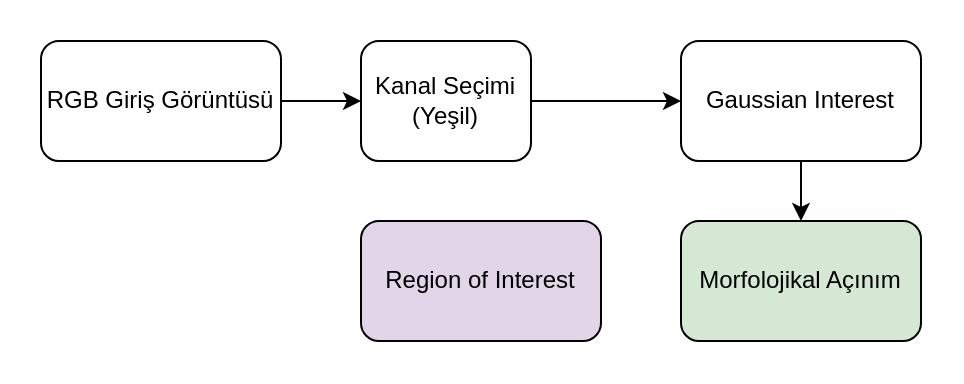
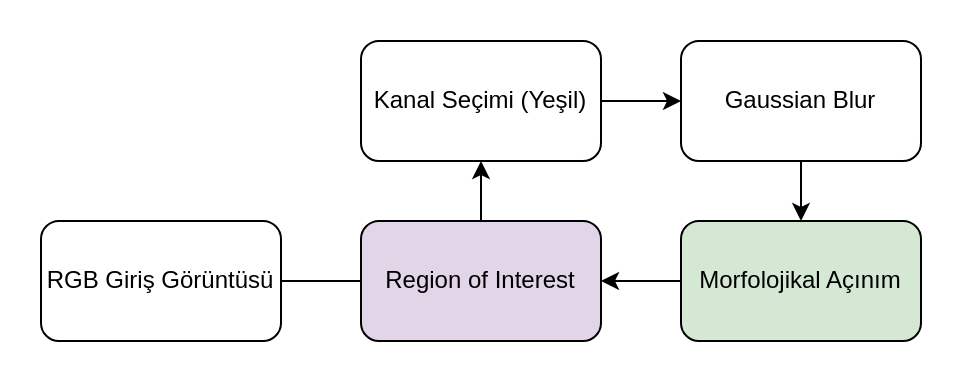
(161, 101) -> (161, 281)
(446, 101) -> (481, 101)
(801, 101) -> (801, 101)
none -> (648, 281)
